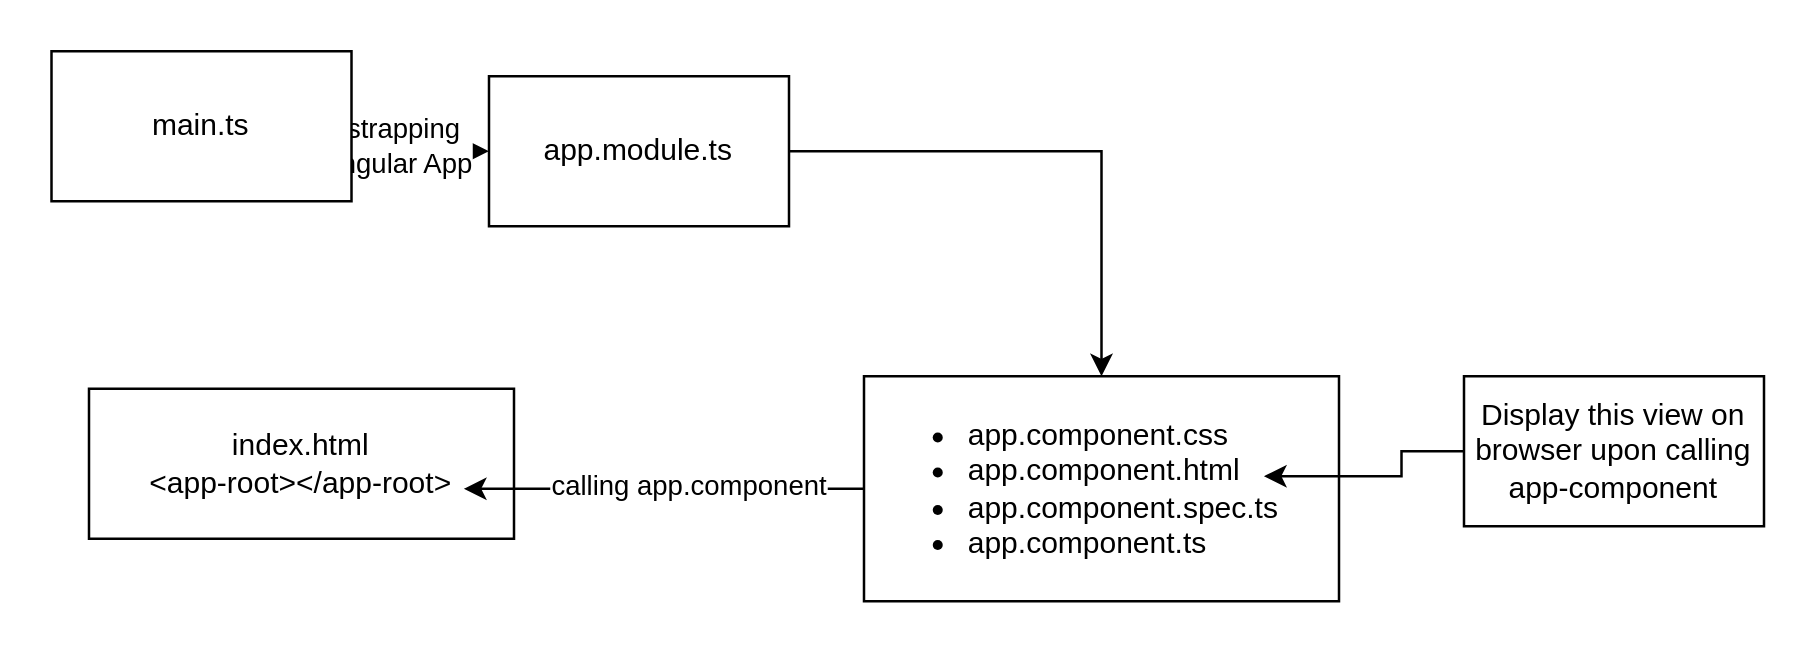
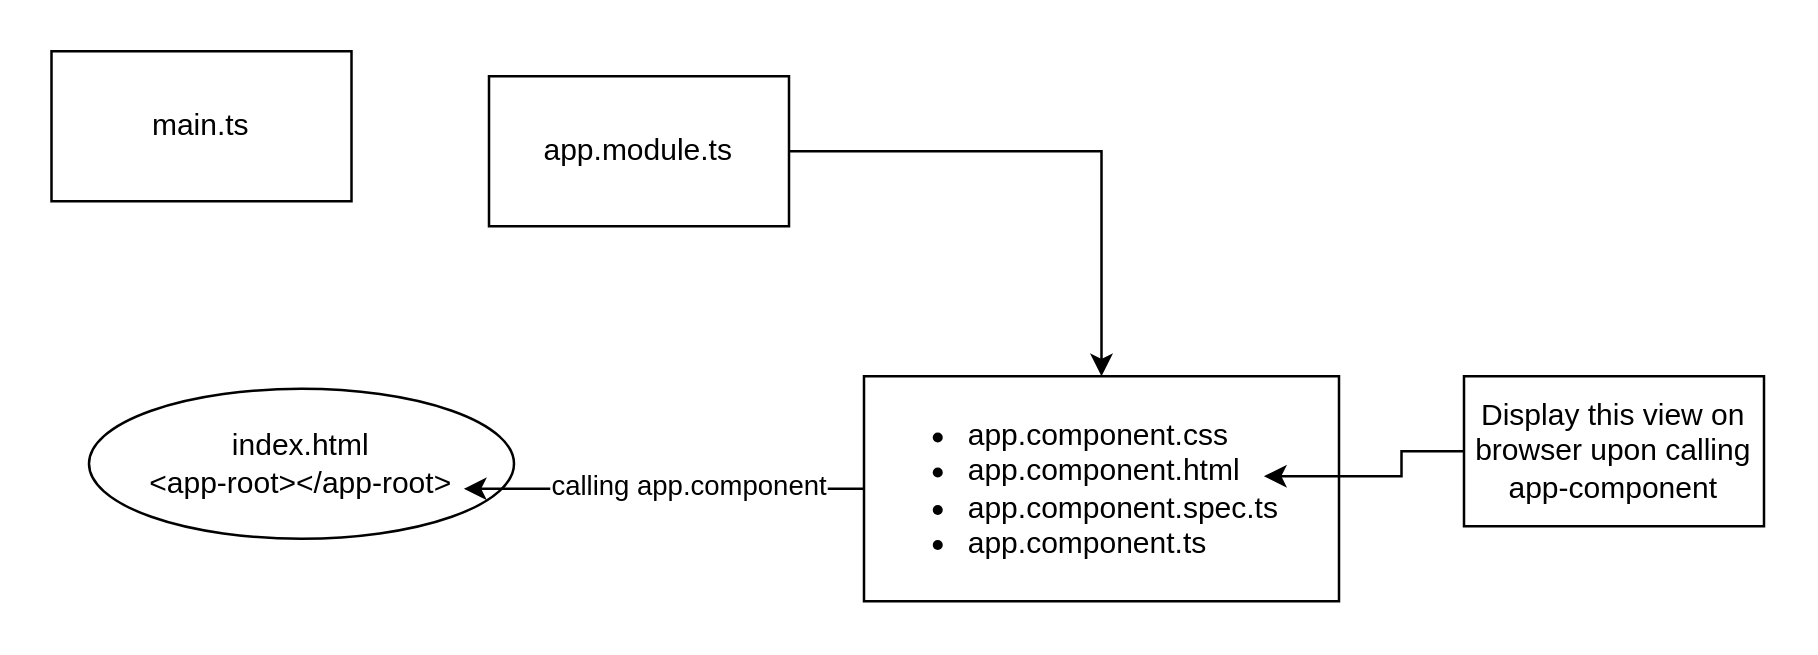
(392, 126) -> none
(301, 464) -> (301, 464)
